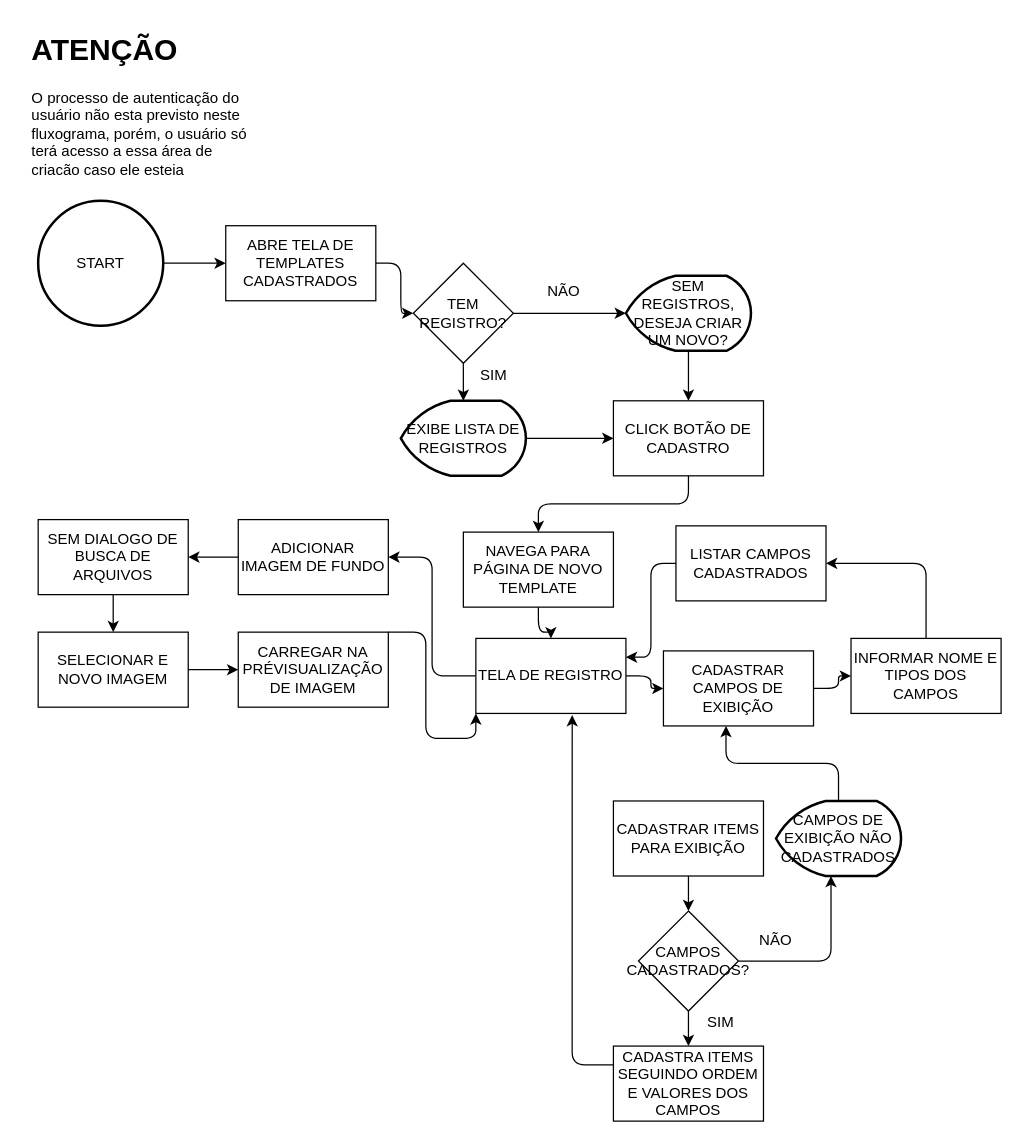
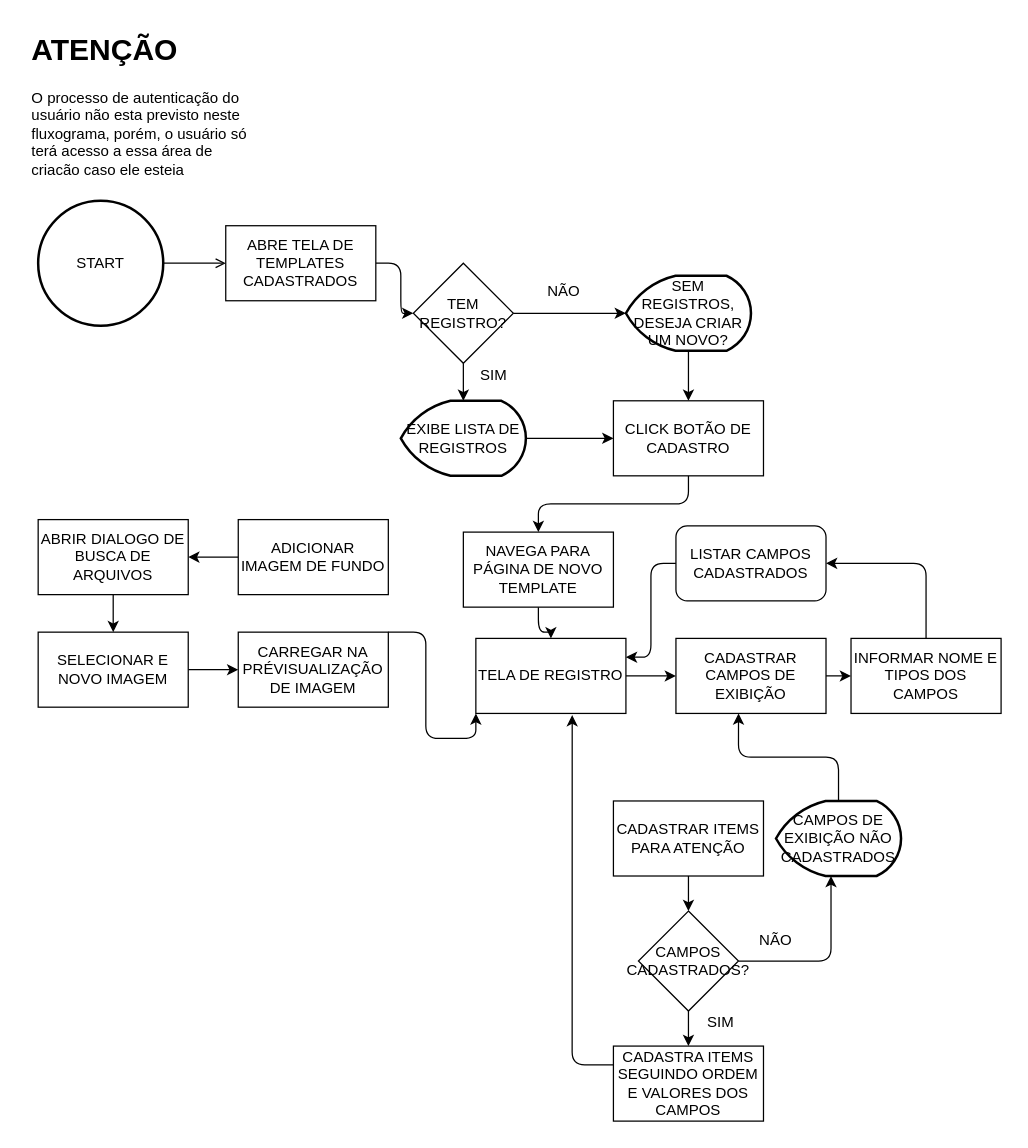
(216, 263) -> (217, 263)
(113, 557) -> (113, 557)
(751, 563) -> (751, 563)
(432, 621) -> none
(738, 688) -> (751, 676)
(688, 838) -> (688, 838)
